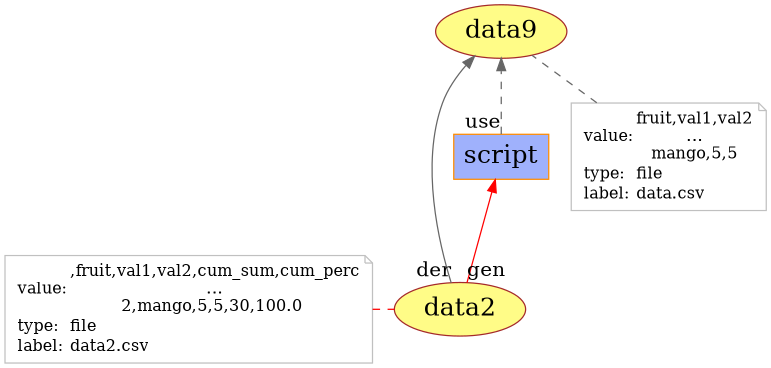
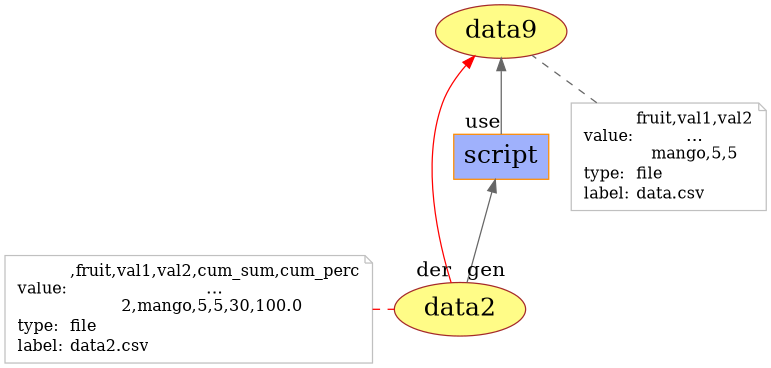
(501, 103) -> (501, 103)
(432, 171) -> (432, 171)
(479, 237) -> (479, 237)
